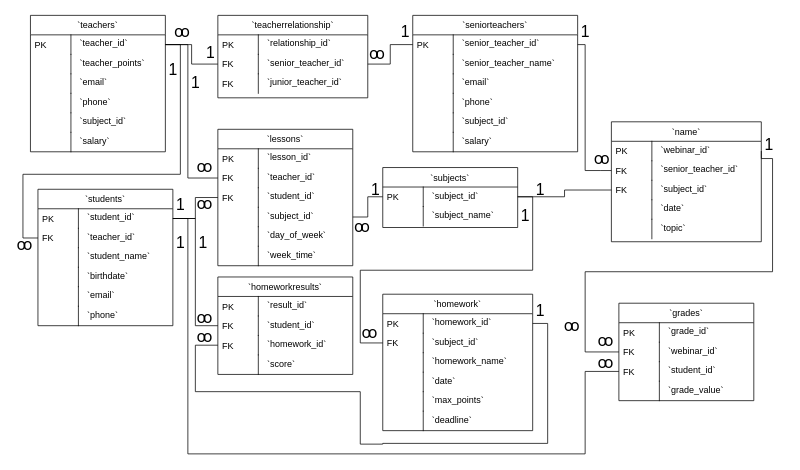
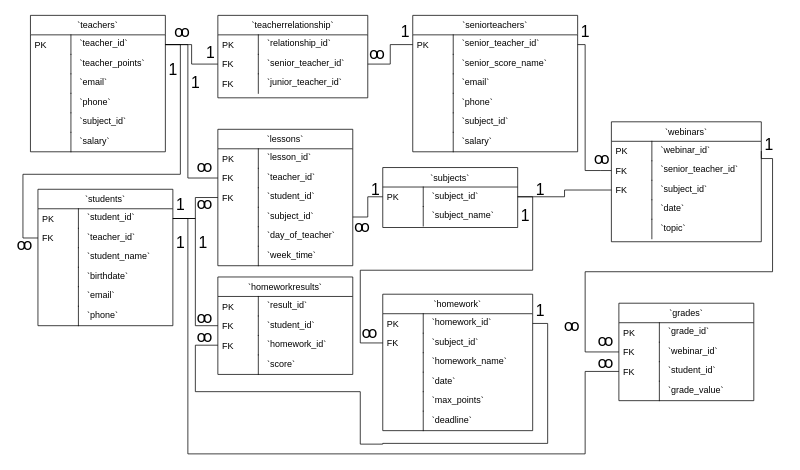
(514, 63) -> (509, 63)
(686, 132) -> (686, 132)
(300, 236) -> (307, 236)
